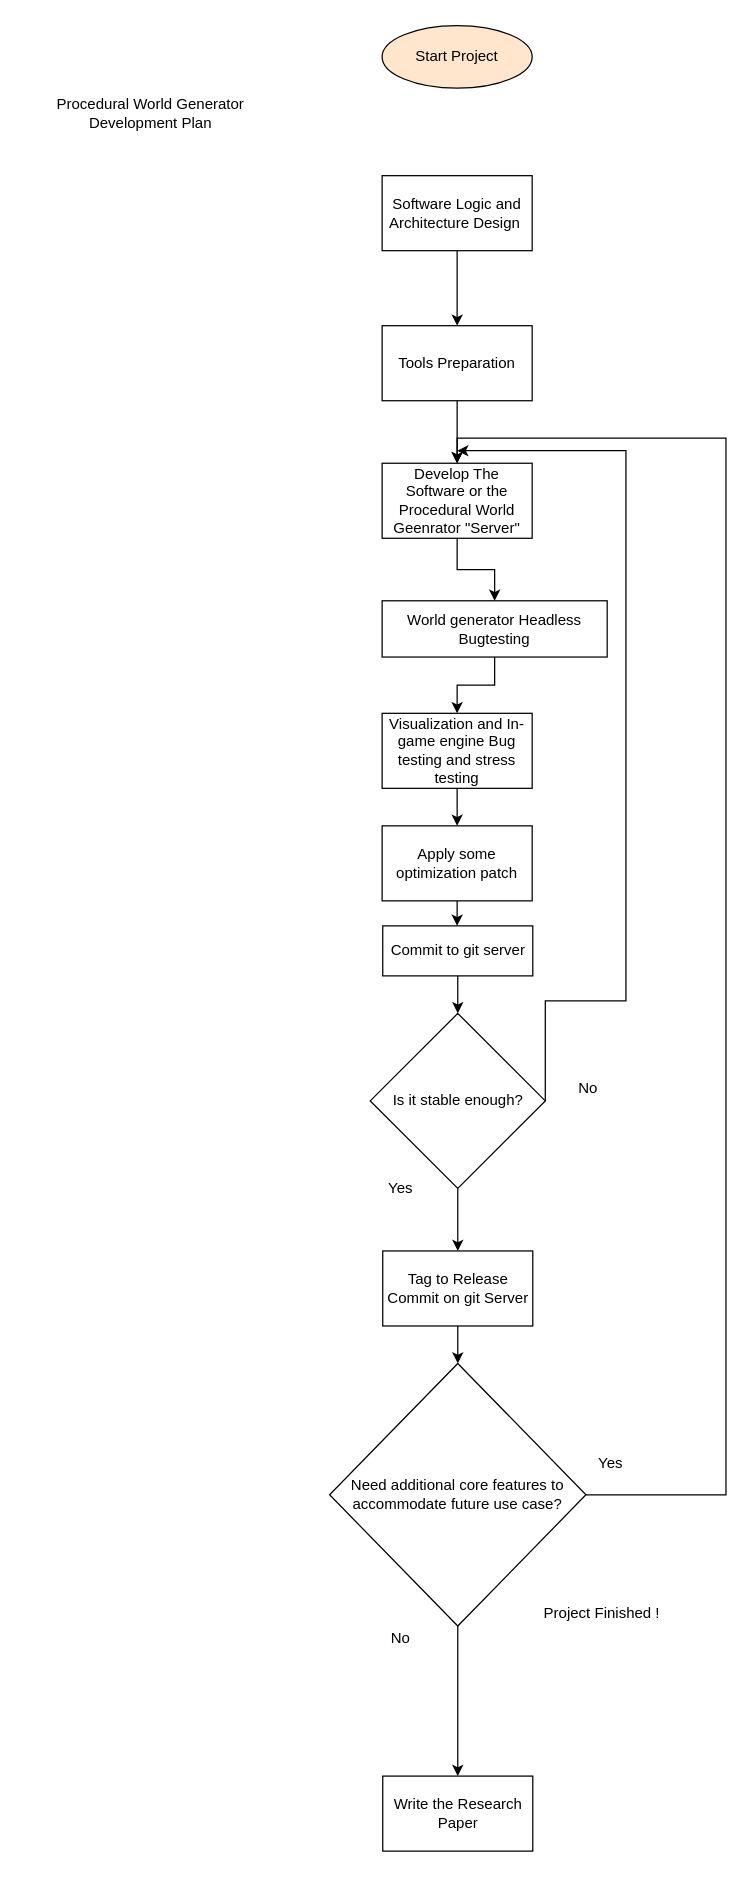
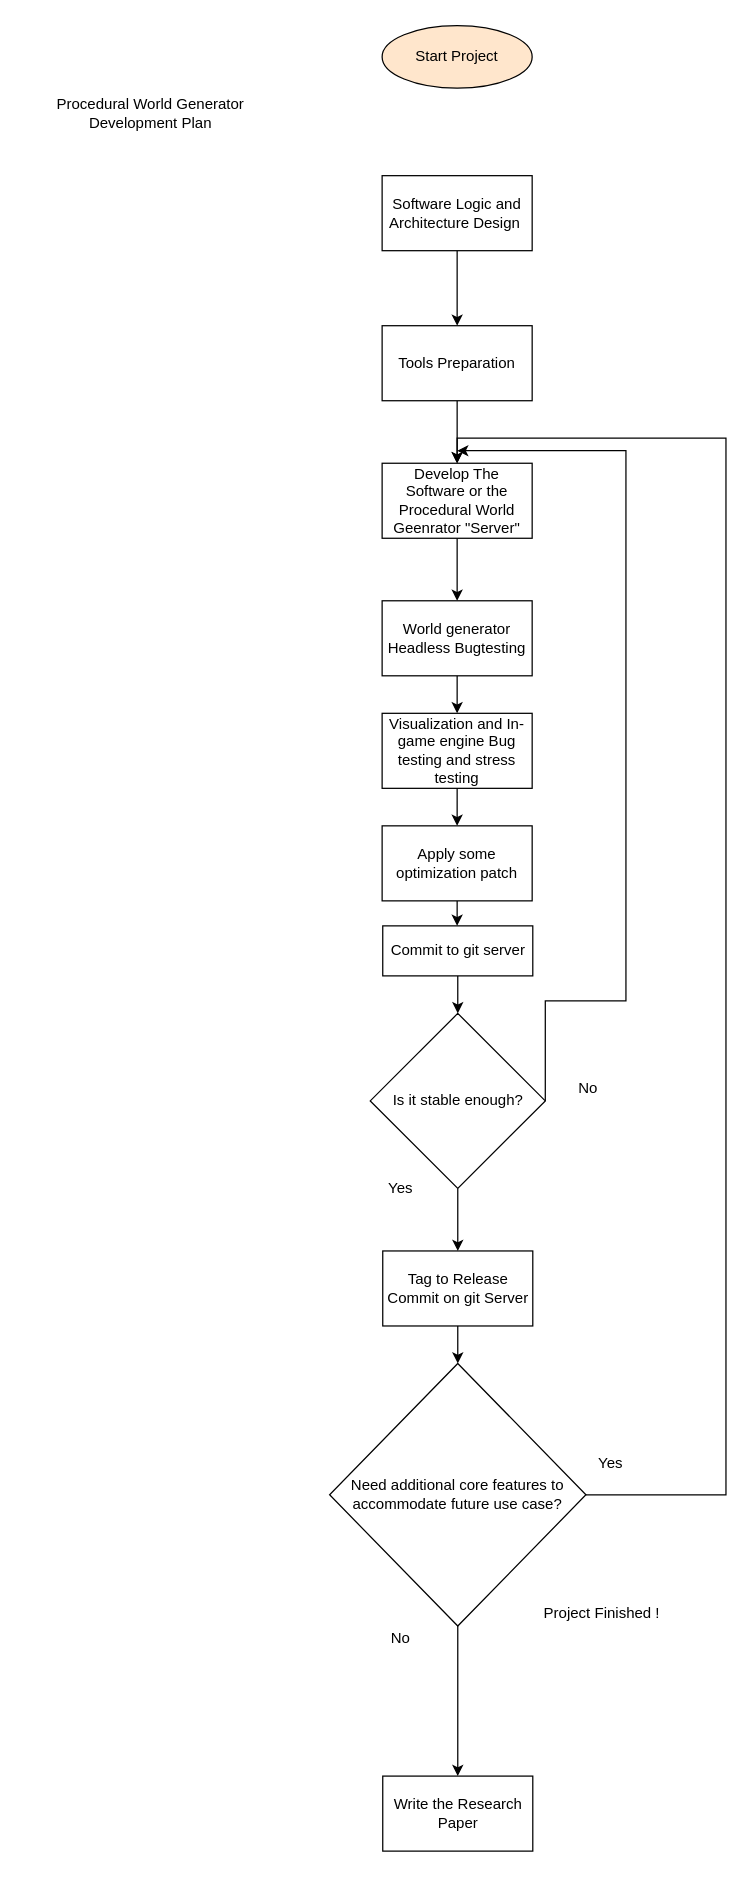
(494, 629) -> (457, 638)
